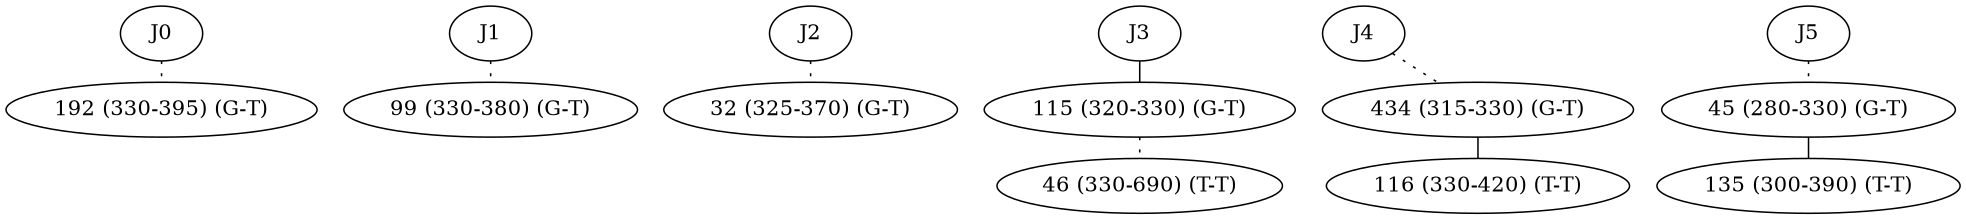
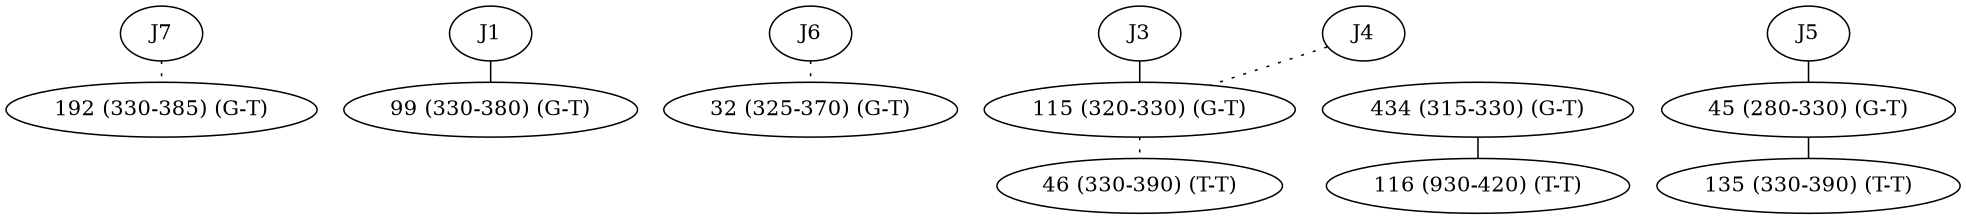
(162, 34) -> (162, 34)
(811, 34) -> (811, 34)
(1416, 68) -> (1269, 66)
(491, 72) -> (491, 72)
(1809, 72) -> (1809, 72)
(162, 110) -> (162, 110)
(1140, 186) -> (1140, 186)
(1478, 186) -> (1478, 186)
(1809, 186) -> (1809, 186)
